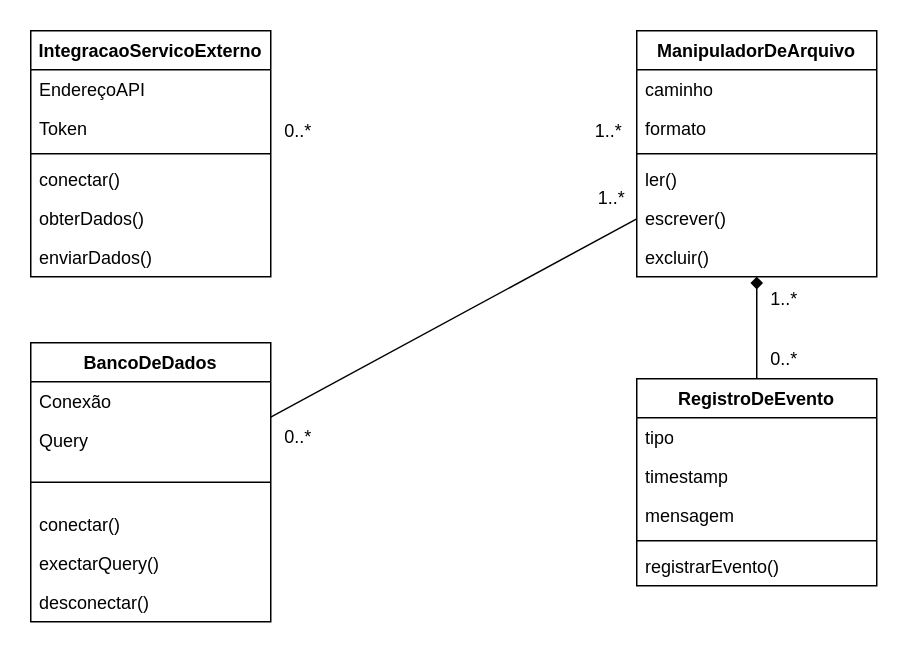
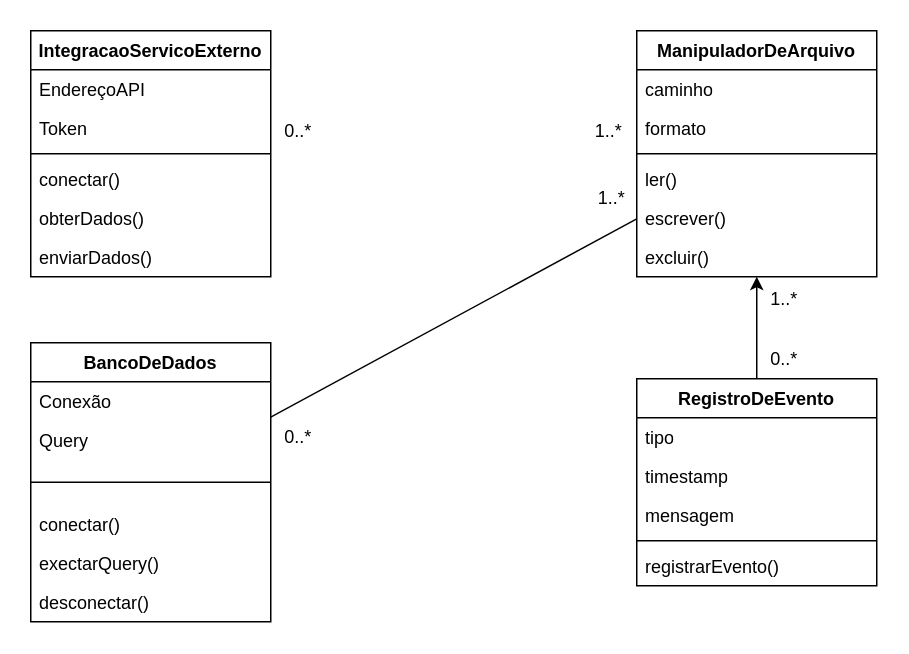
(757, 289) -> (757, 288)
